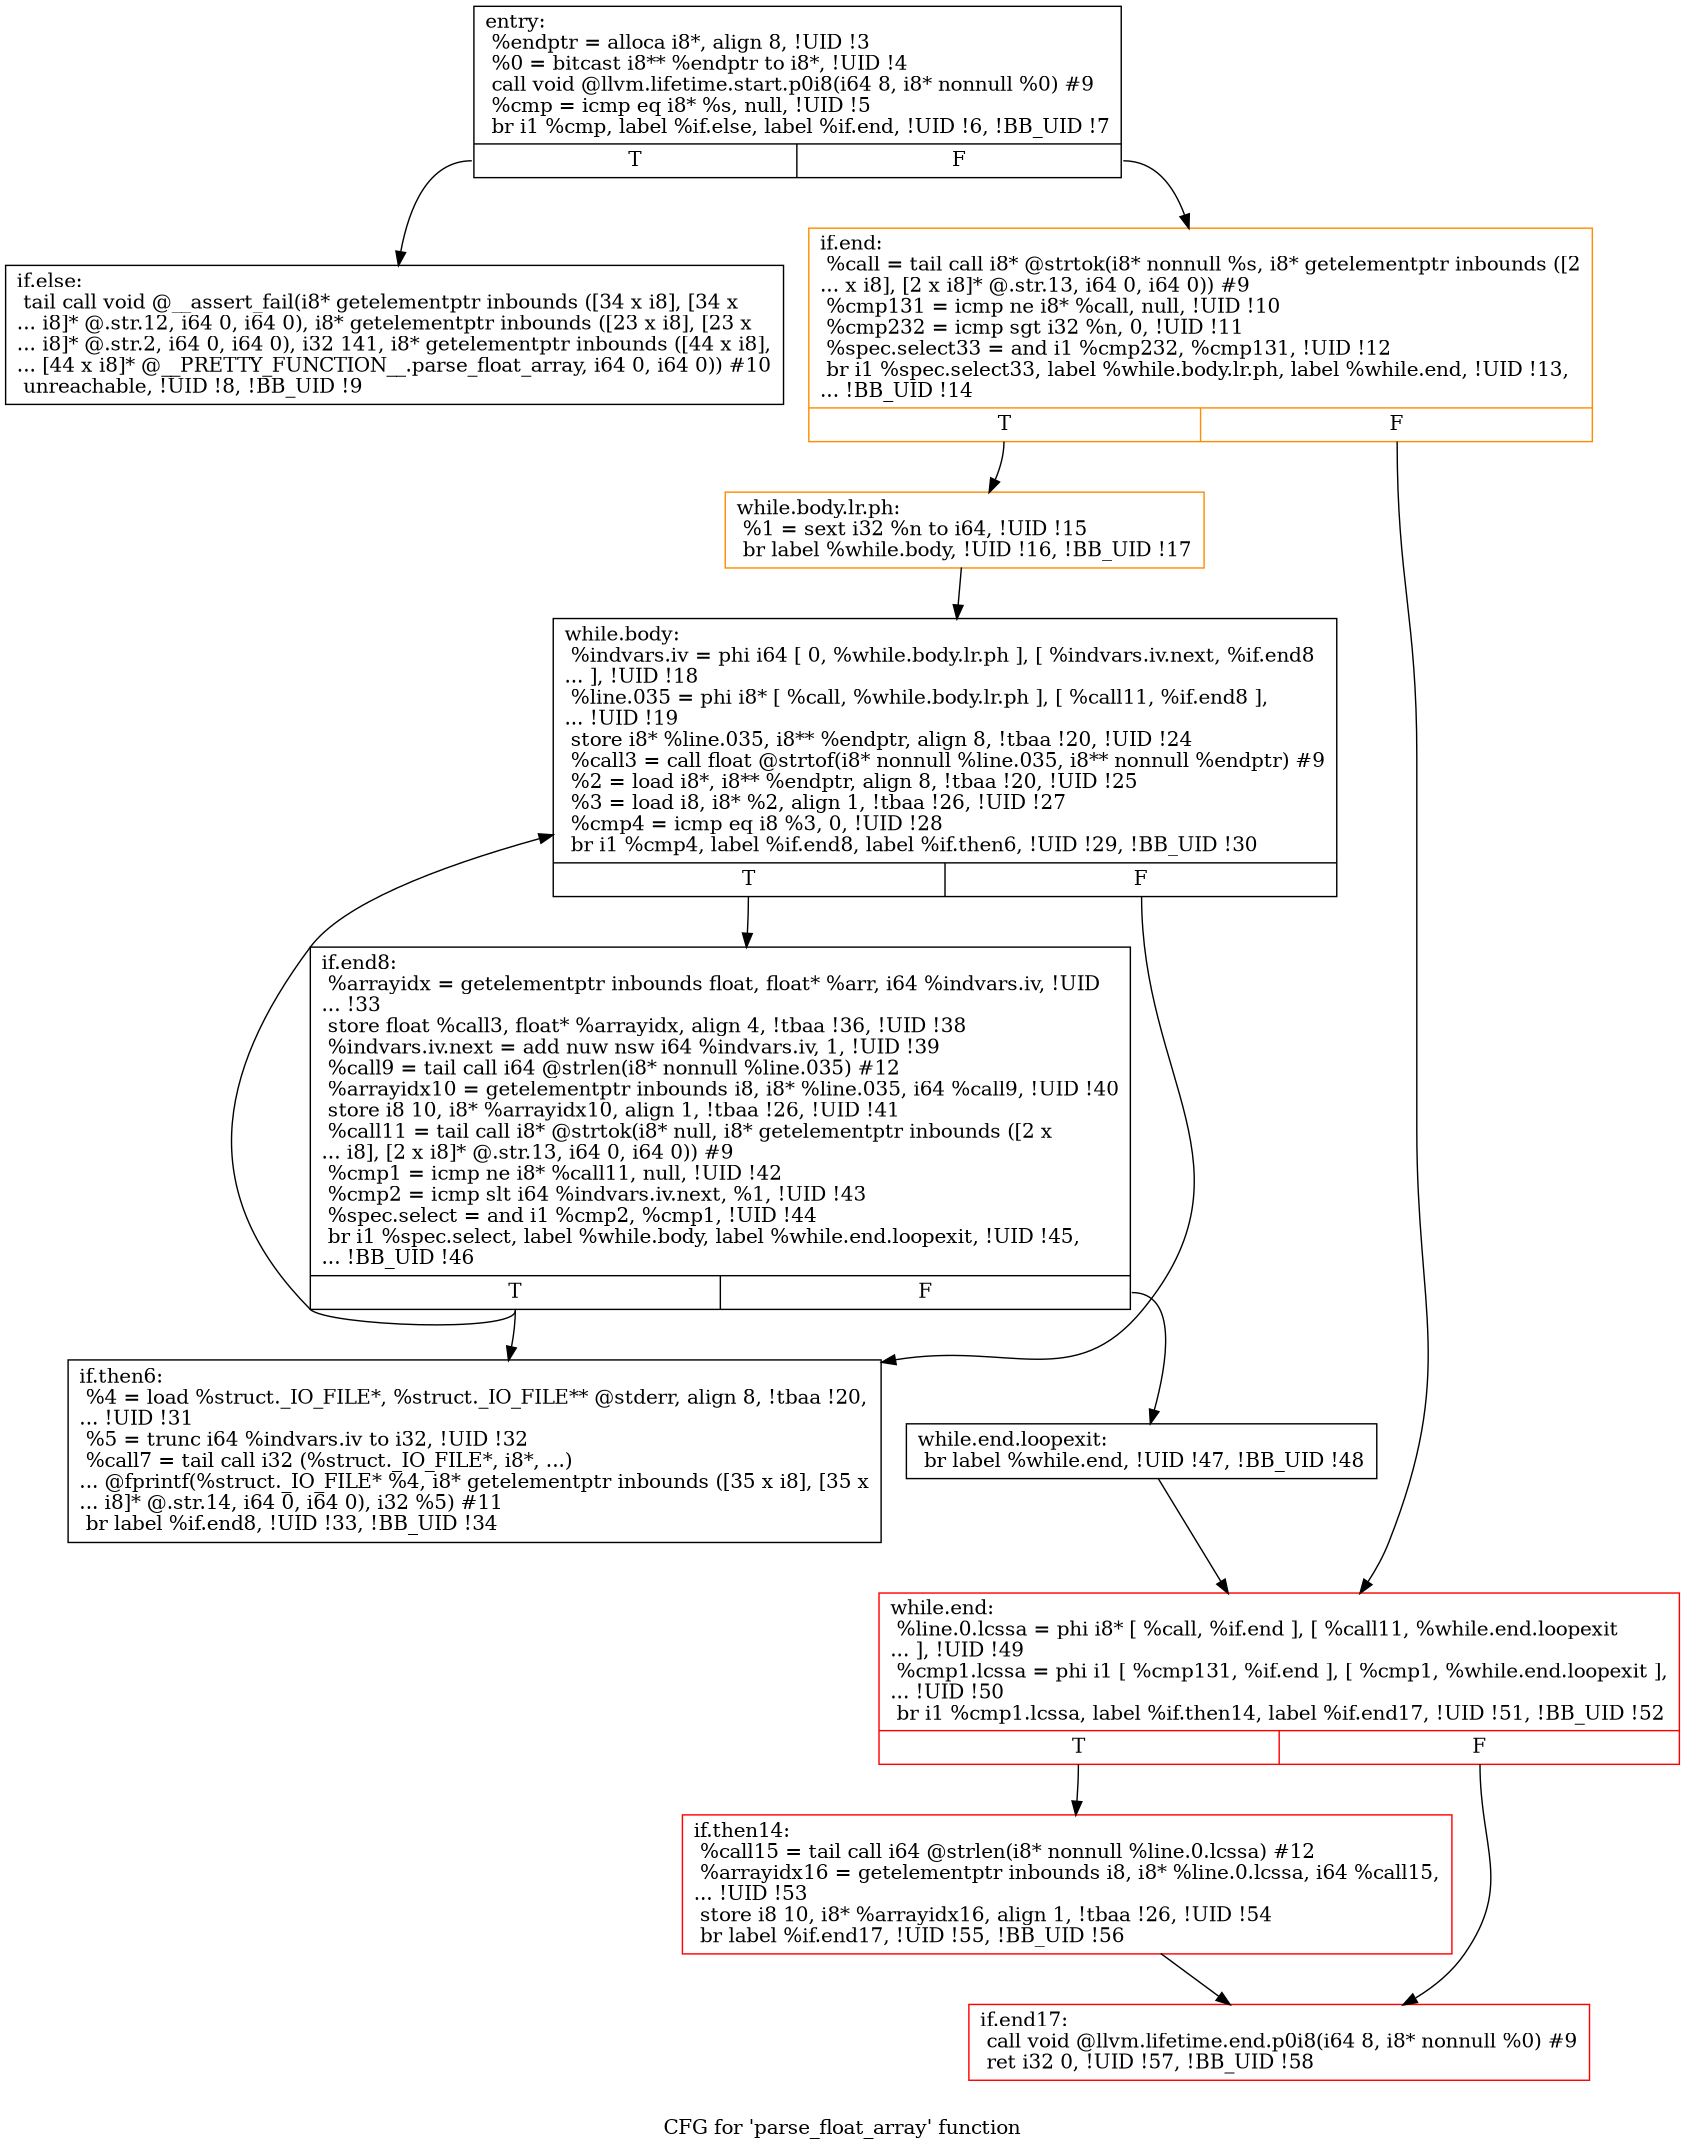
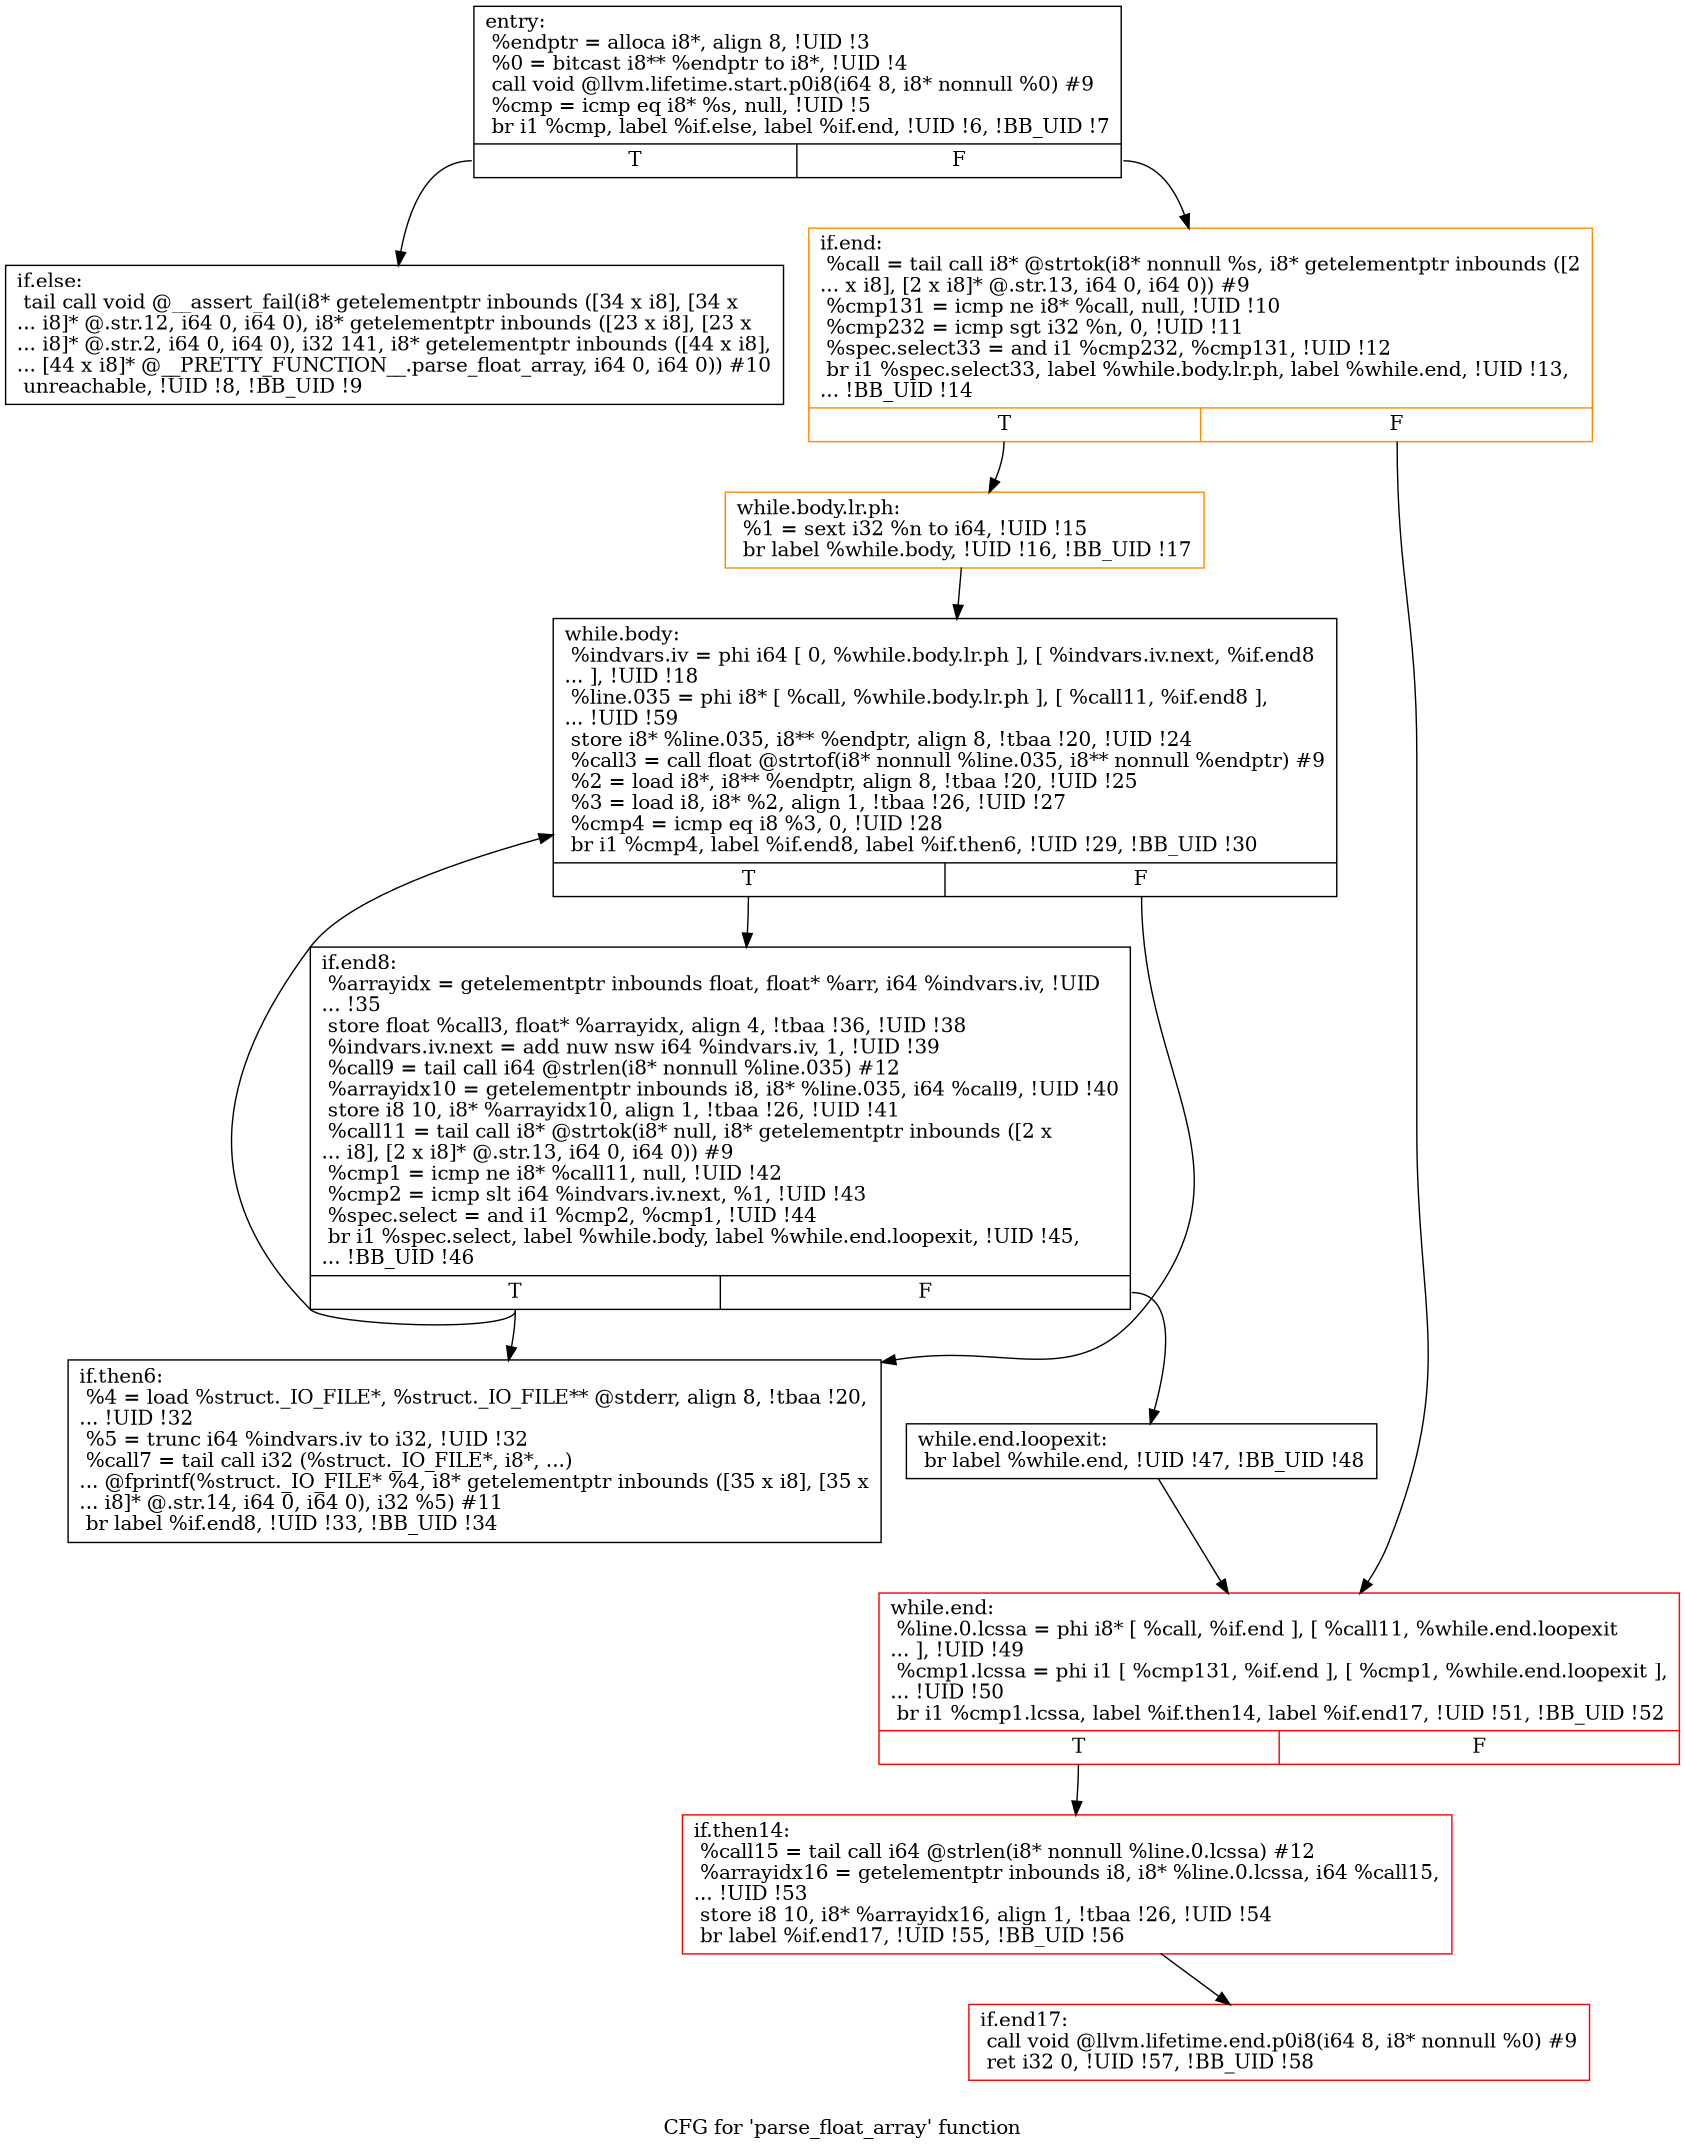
(622, 719) -> (622, 719)
(352, 1005) -> (352, 1005)
(137, 1419) -> (137, 1419)
(1489, 1895) -> none
